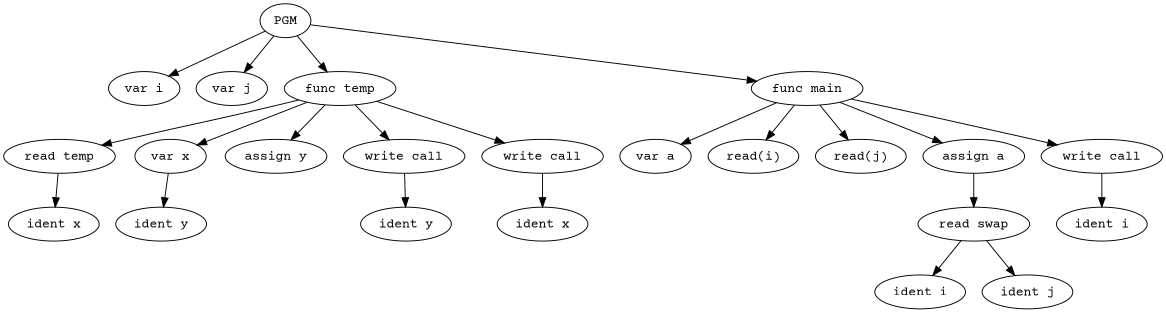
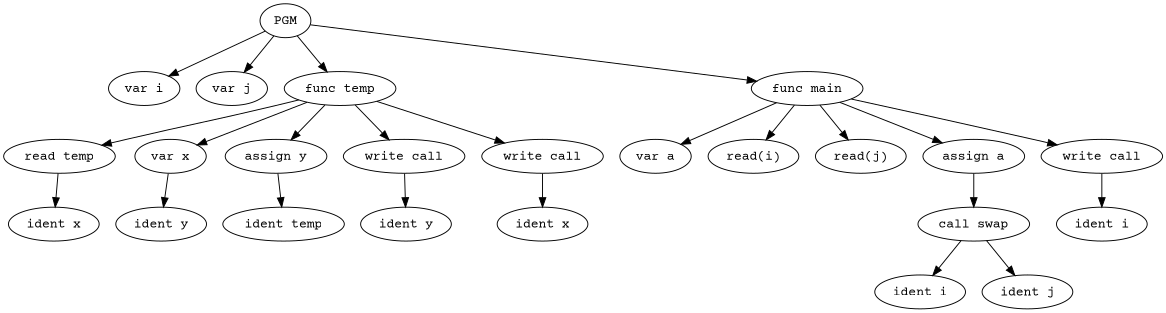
none -> (284, 224)
(974, 224) -> (974, 224)
